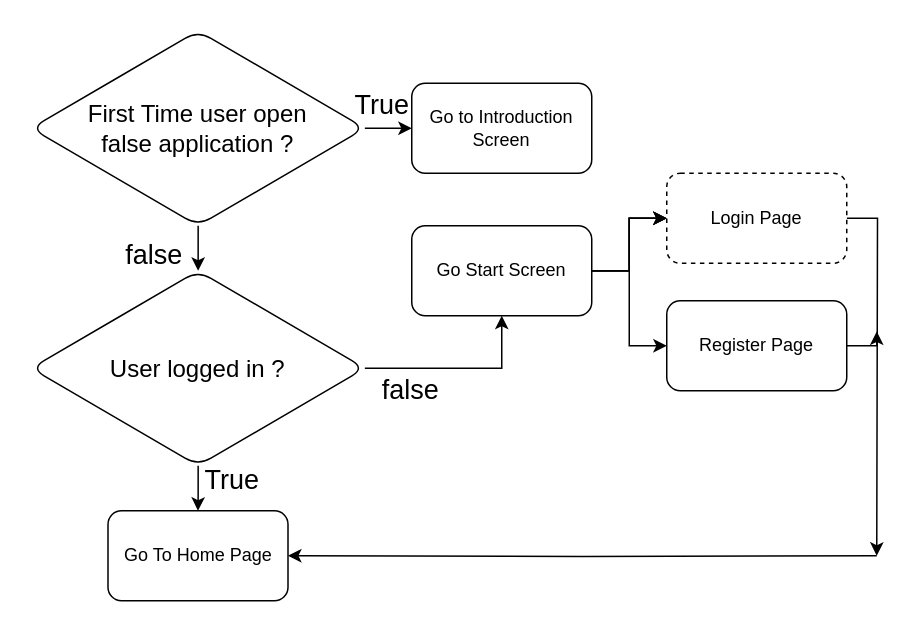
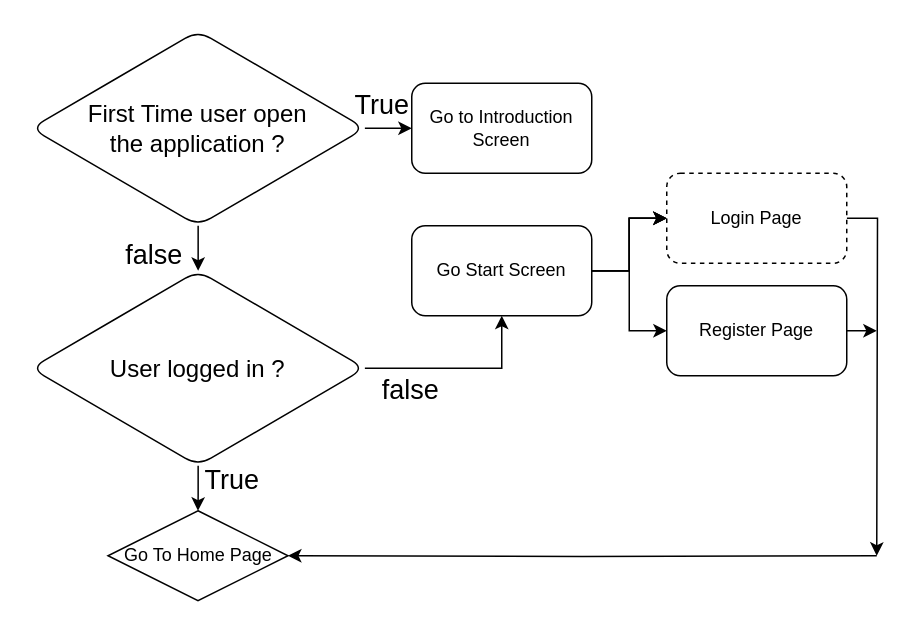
(198, 128) -> (198, 128)
(757, 346) -> (757, 331)
(198, 556) -> (198, 556)
